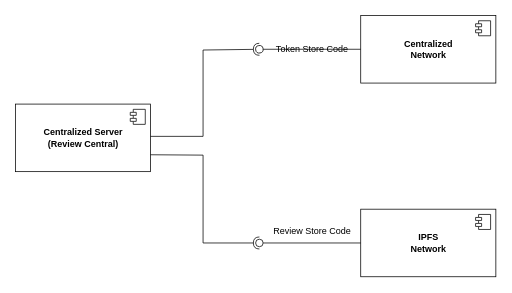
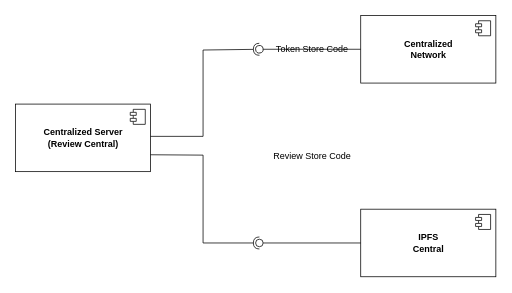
(312, 231) -> (312, 156)
(428, 243) -> (428, 243)
